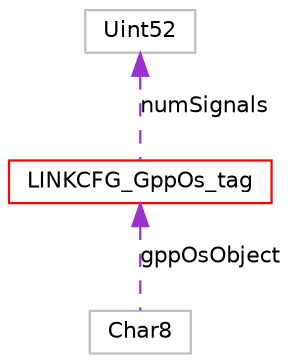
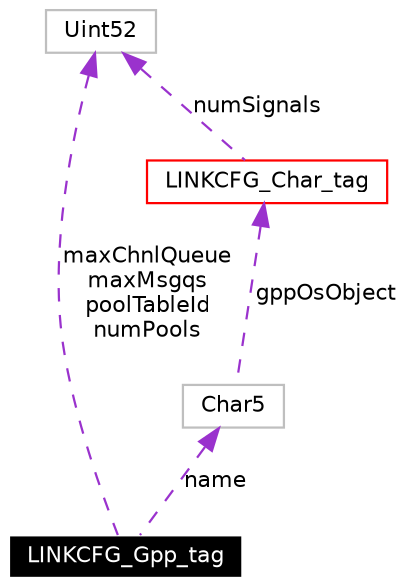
(140, 182) -> (267, 182)
(140, 332) -> (233, 406)
none -> (126, 557)
